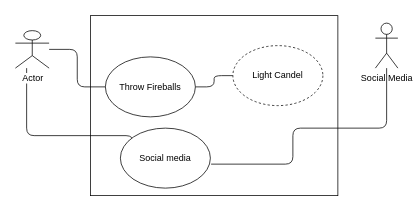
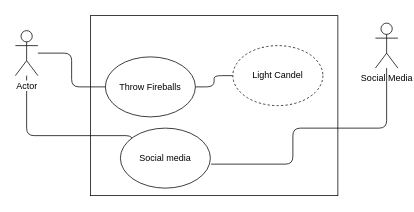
(32, 49) -> (27, 53)
